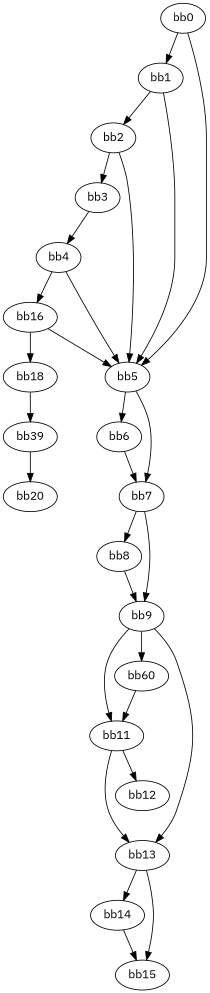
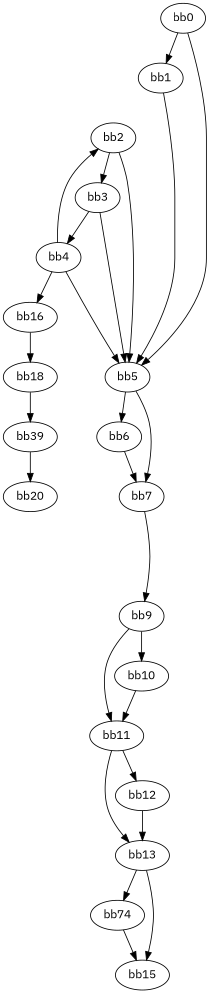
(140, 105) -> (63, 194)
(76, 345) -> (112, 283)
(119, 556) -> none
(142, 676) -> (142, 676)
(192, 731) -> (142, 821)
(118, 915) -> (118, 915)
